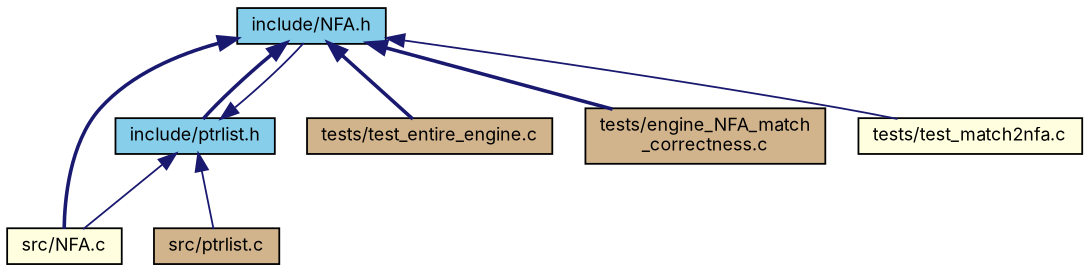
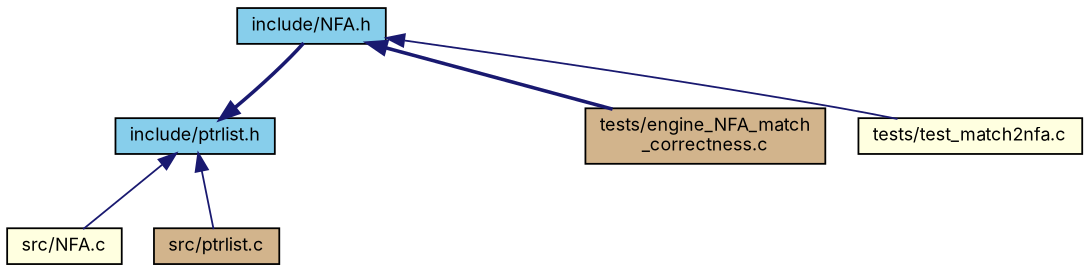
(270, 76) -> (270, 76)
(236, 86) -> none
(104, 105) -> none
(430, 136) -> none
